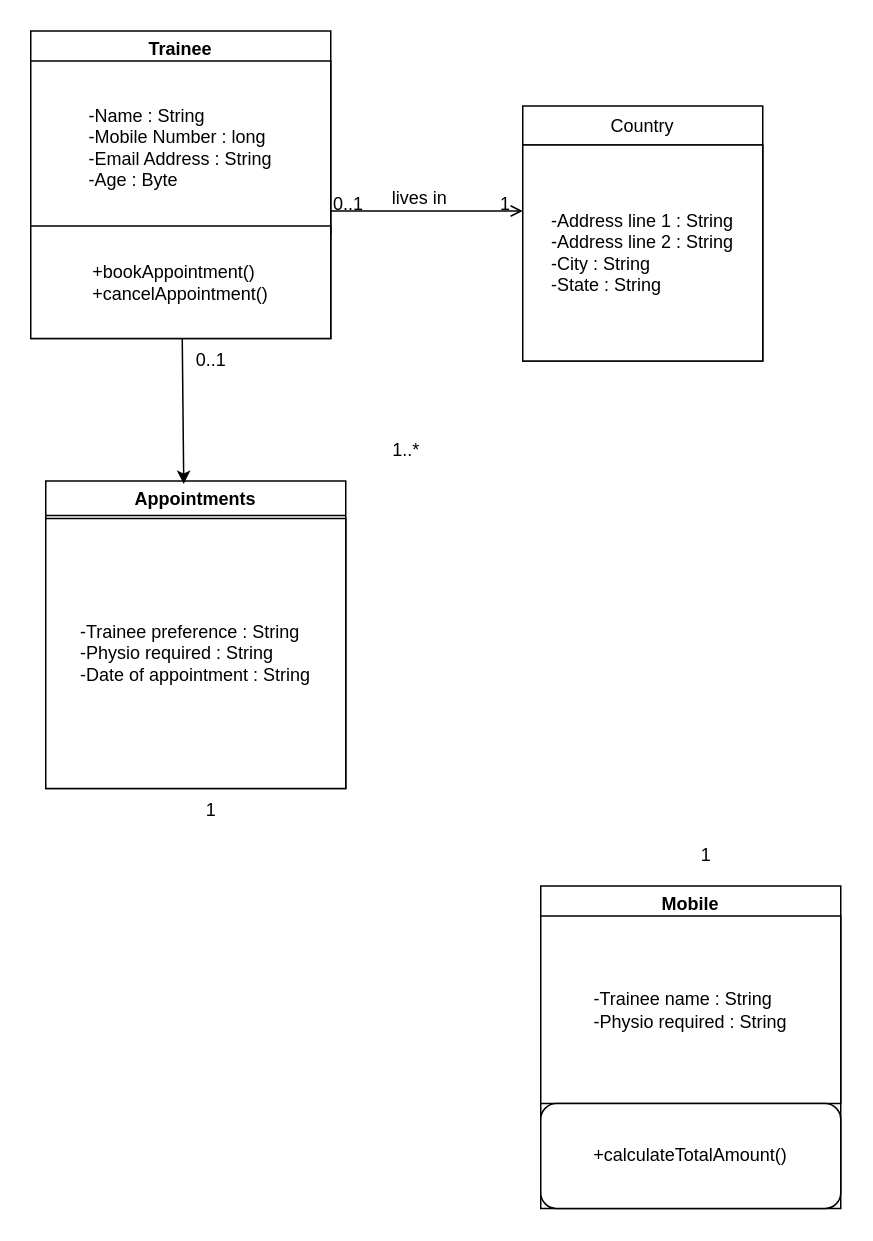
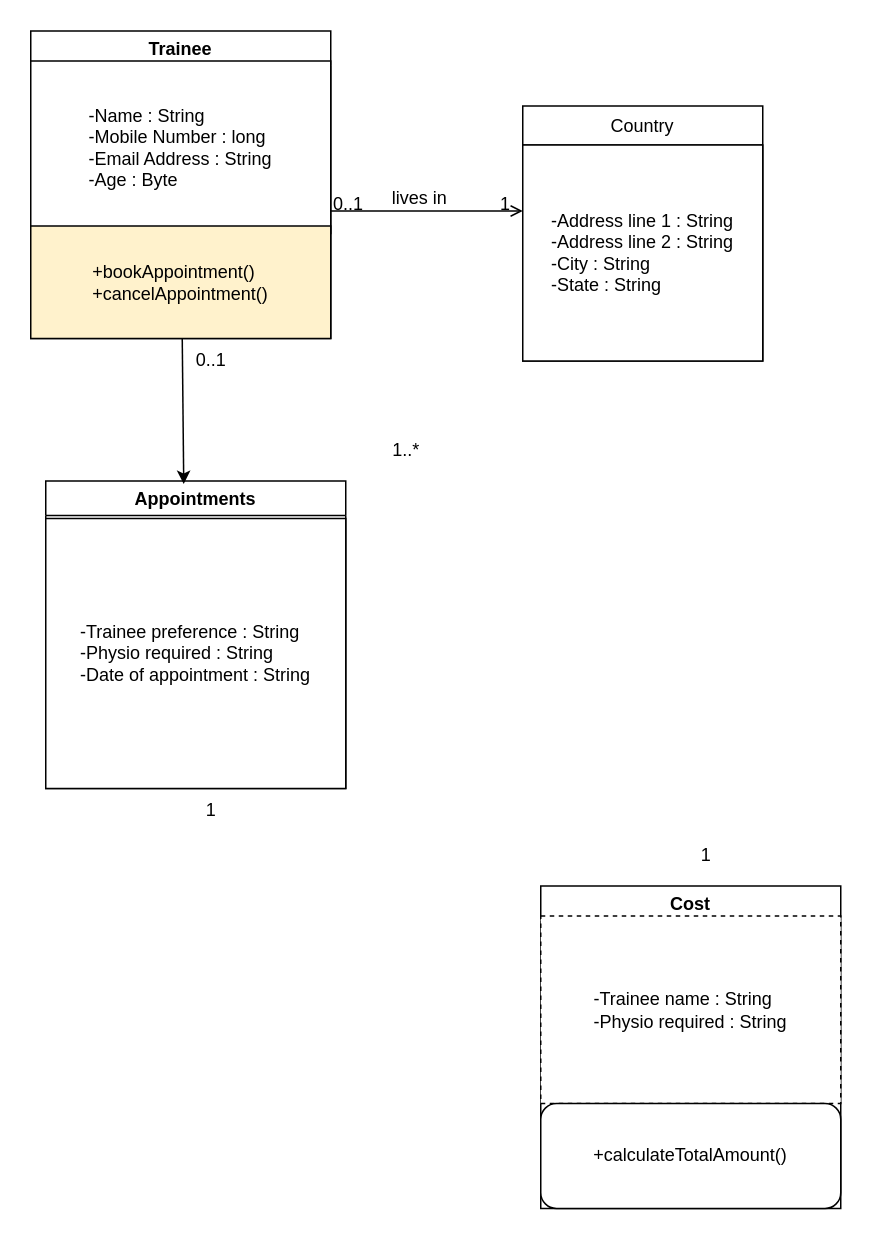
(181, 282) -> (181, 282)
(690, 904) -> (690, 904)
(691, 1010) -> (691, 1010)
